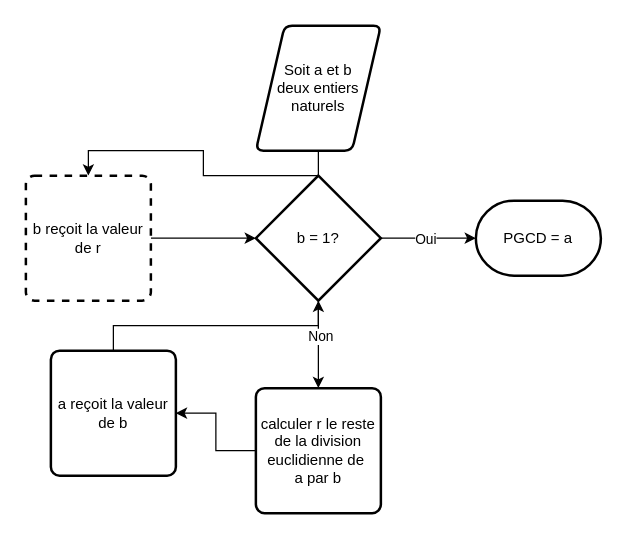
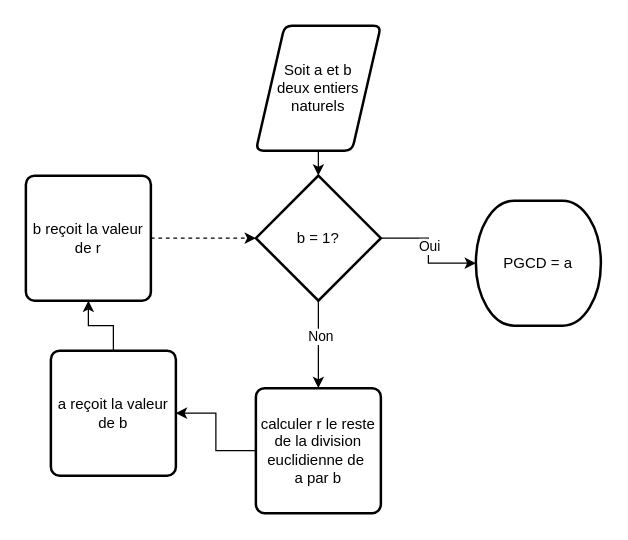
(203, 161) -> (318, 166)
(88, 238) -> (88, 238)
(199, 238) -> (199, 238)
(538, 238) -> (538, 263)
(214, 326) -> (93, 326)
